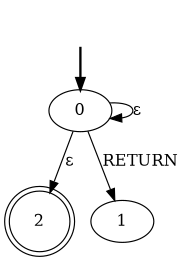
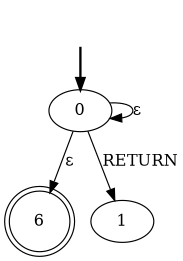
(40, 221) -> (40, 221)
